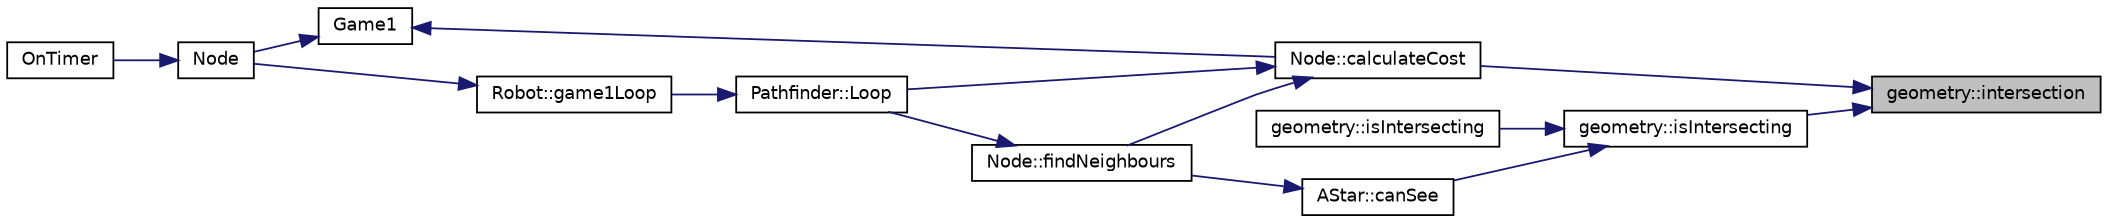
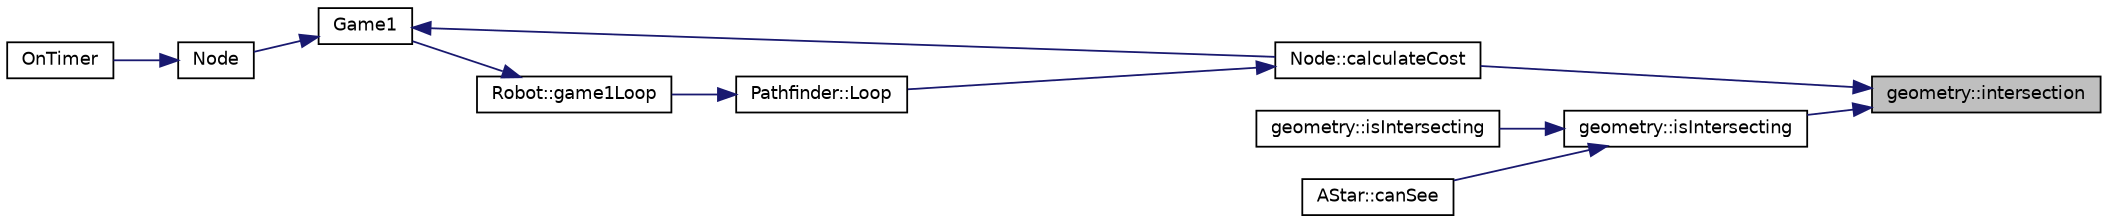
(356, 74) -> (458, 56)
(1082, 163) -> none
